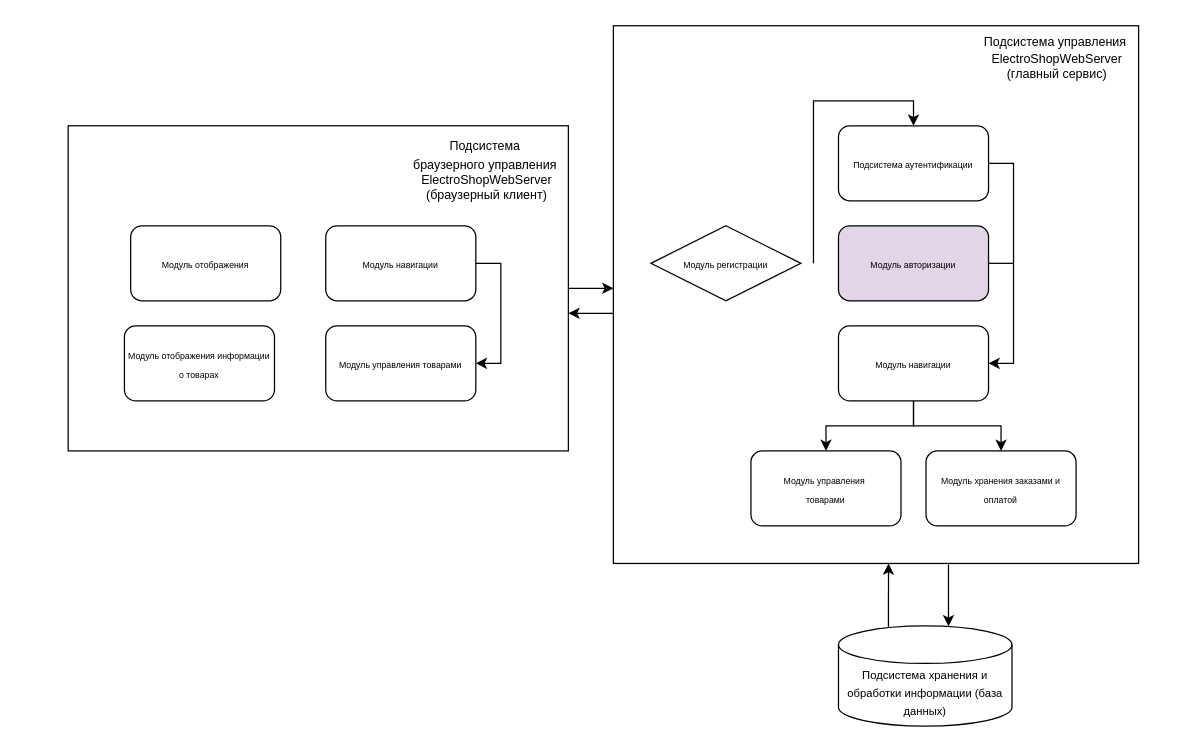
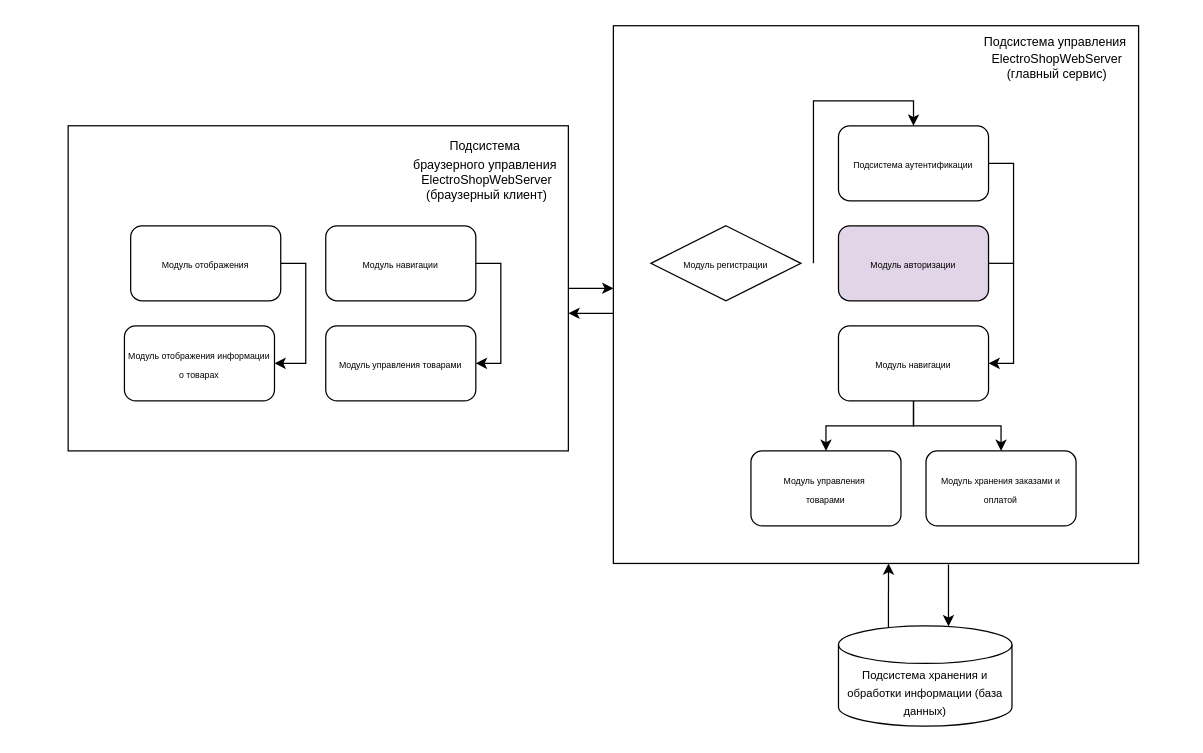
none -> (306, 312)
